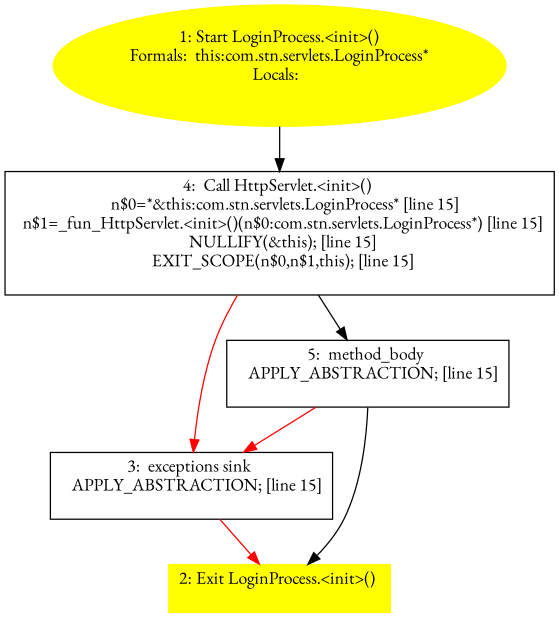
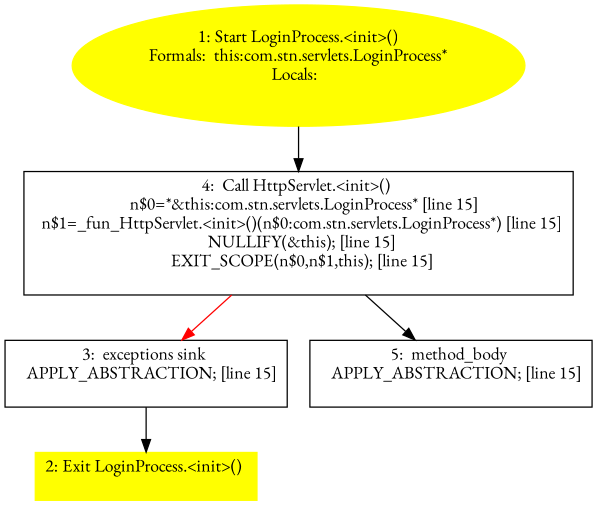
(285, 426) -> none
(356, 487) -> none
(235, 537) -> (146, 423)
